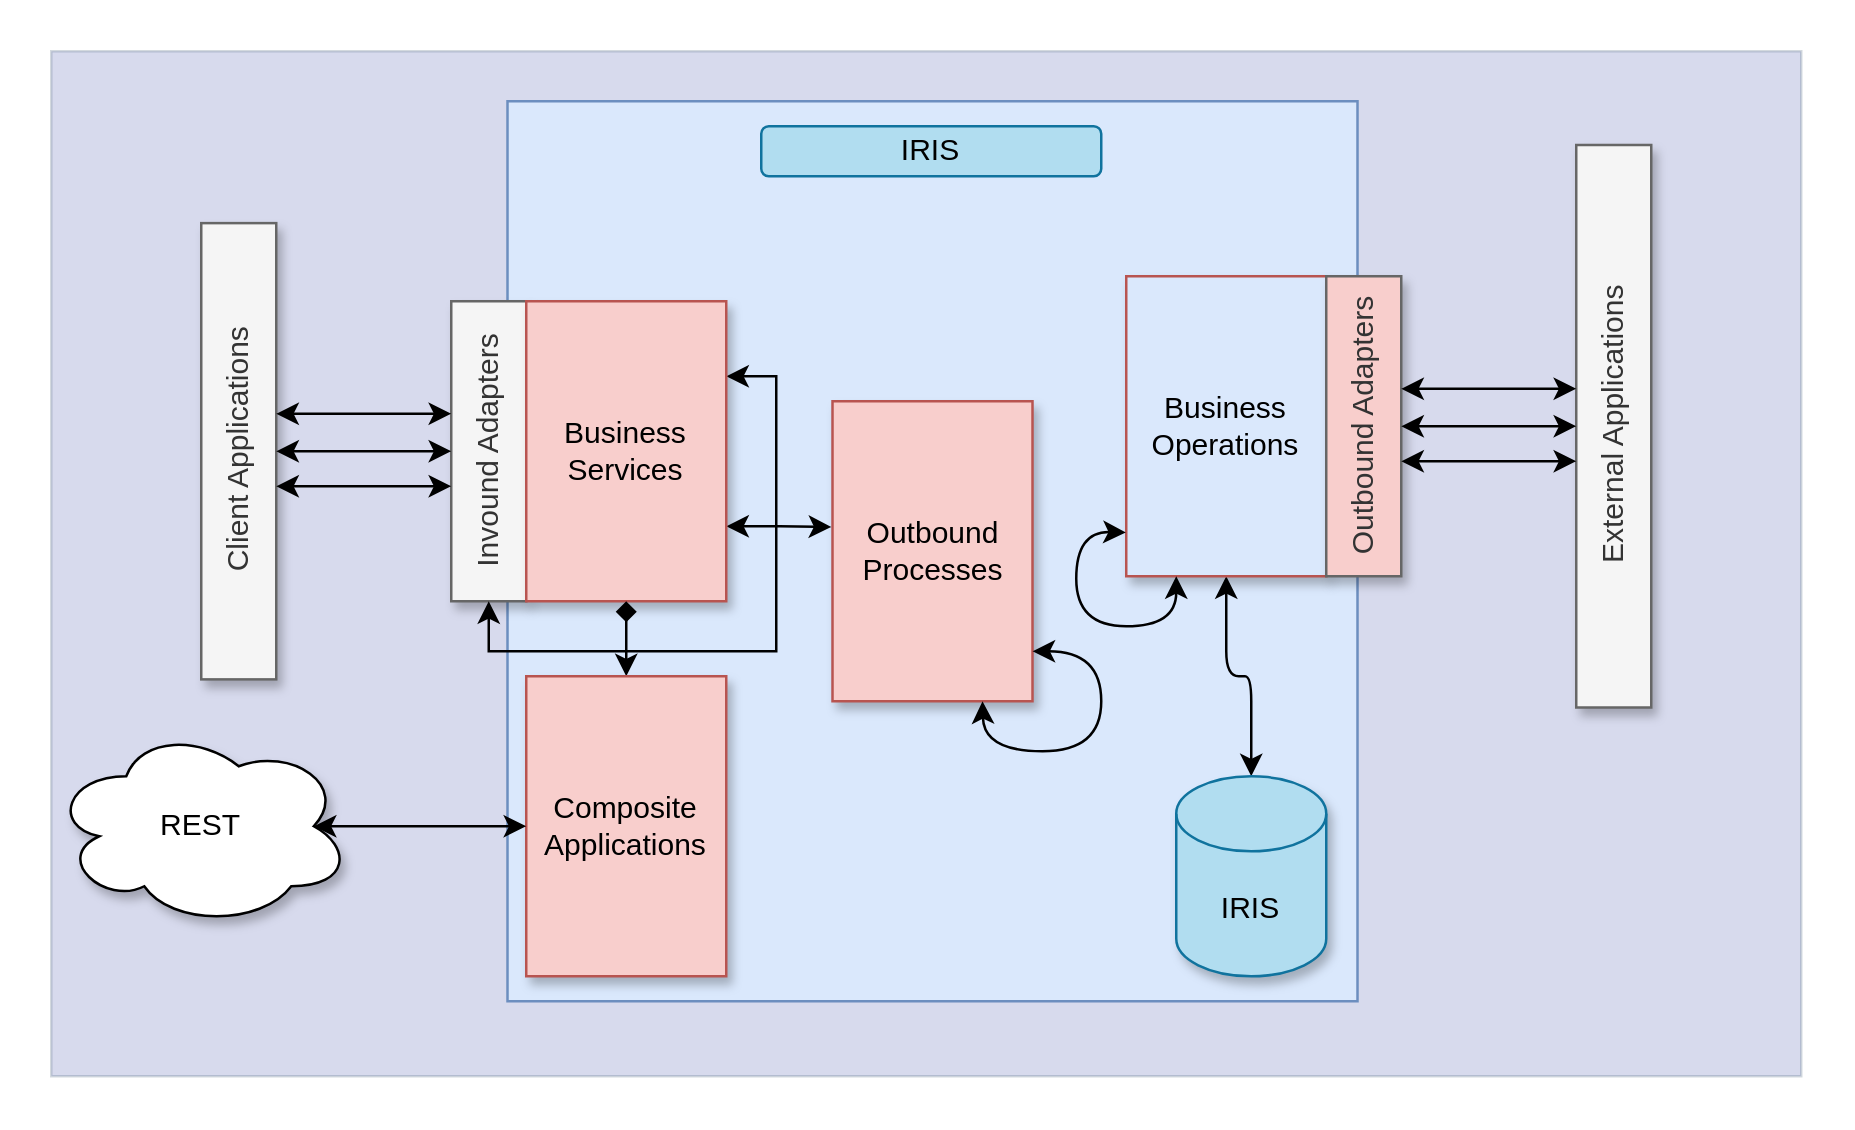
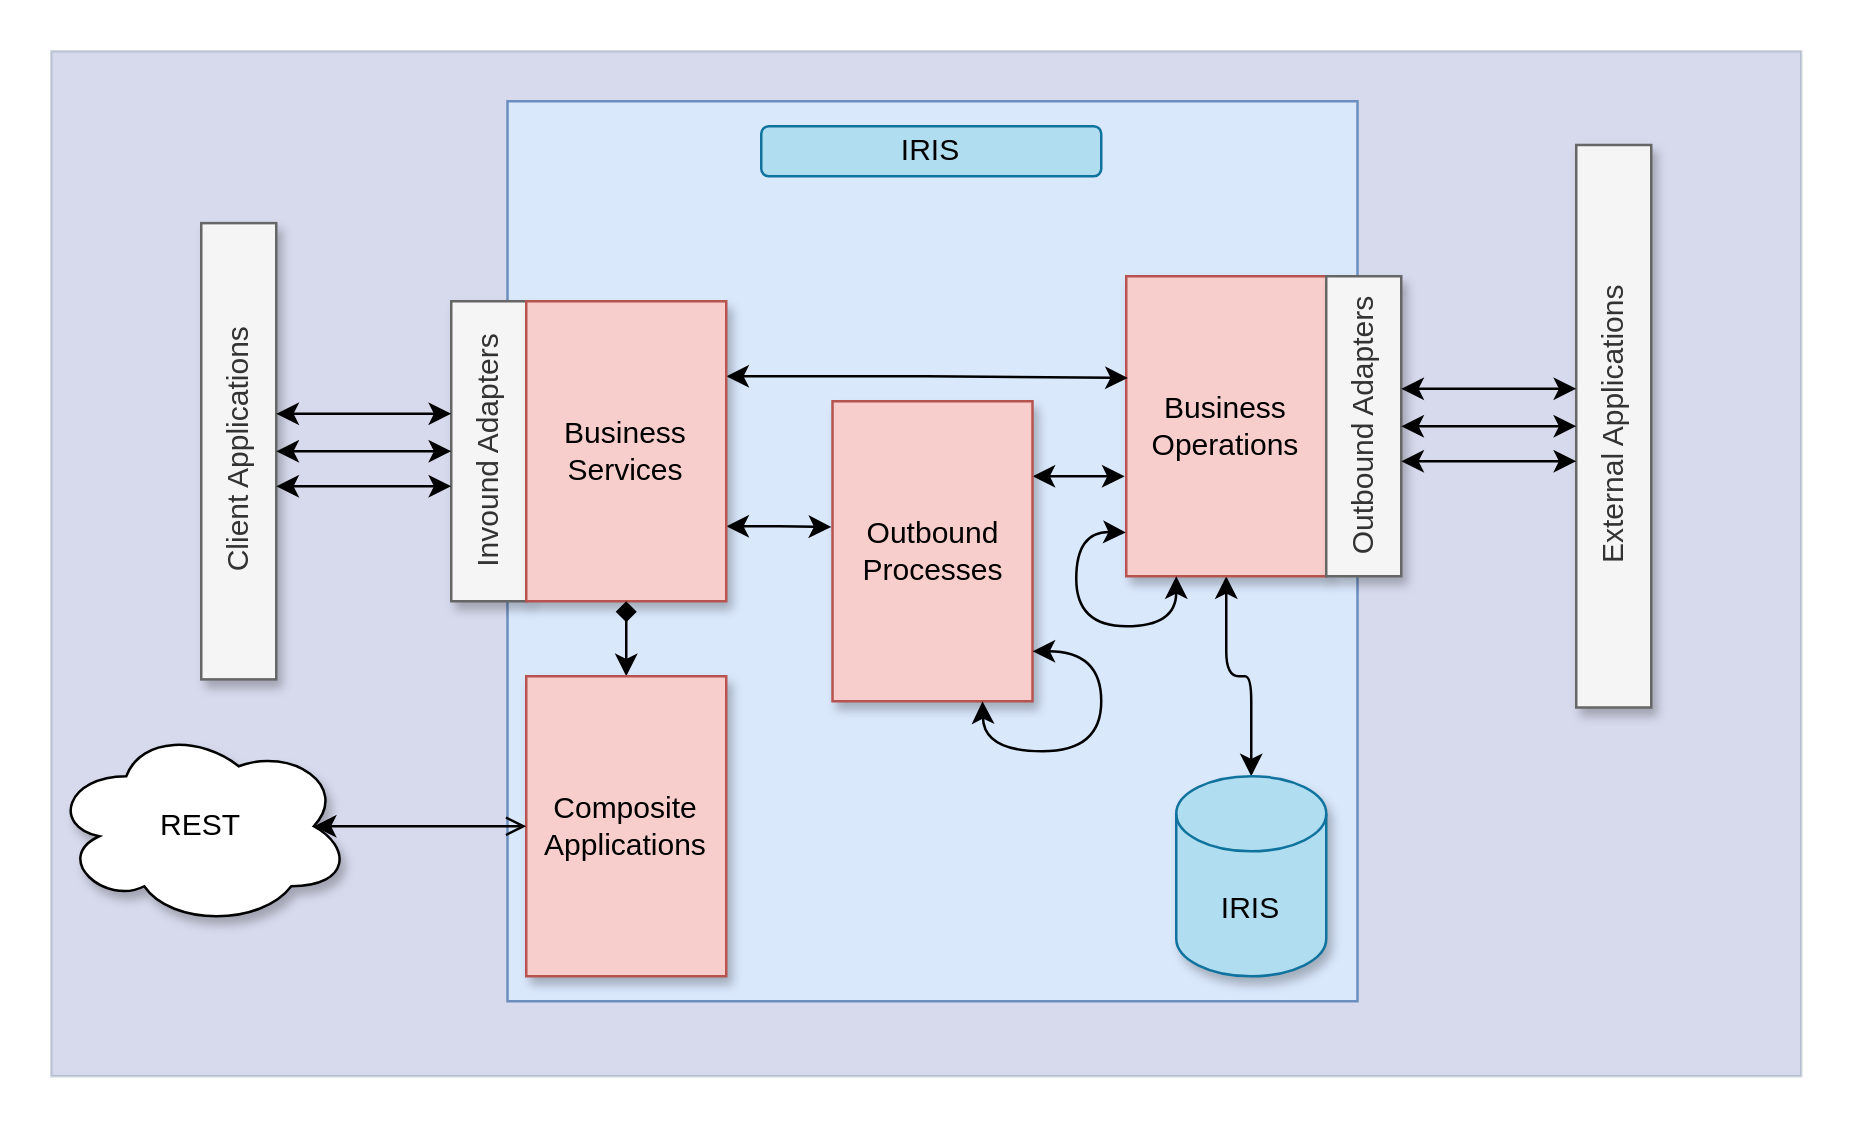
(1226, 426) -> (1226, 426)
(1364, 426) -> (1364, 426)
none -> (1079, 476)
(763, 651) -> (942, 376)
(508, 826) -> (512, 826)
